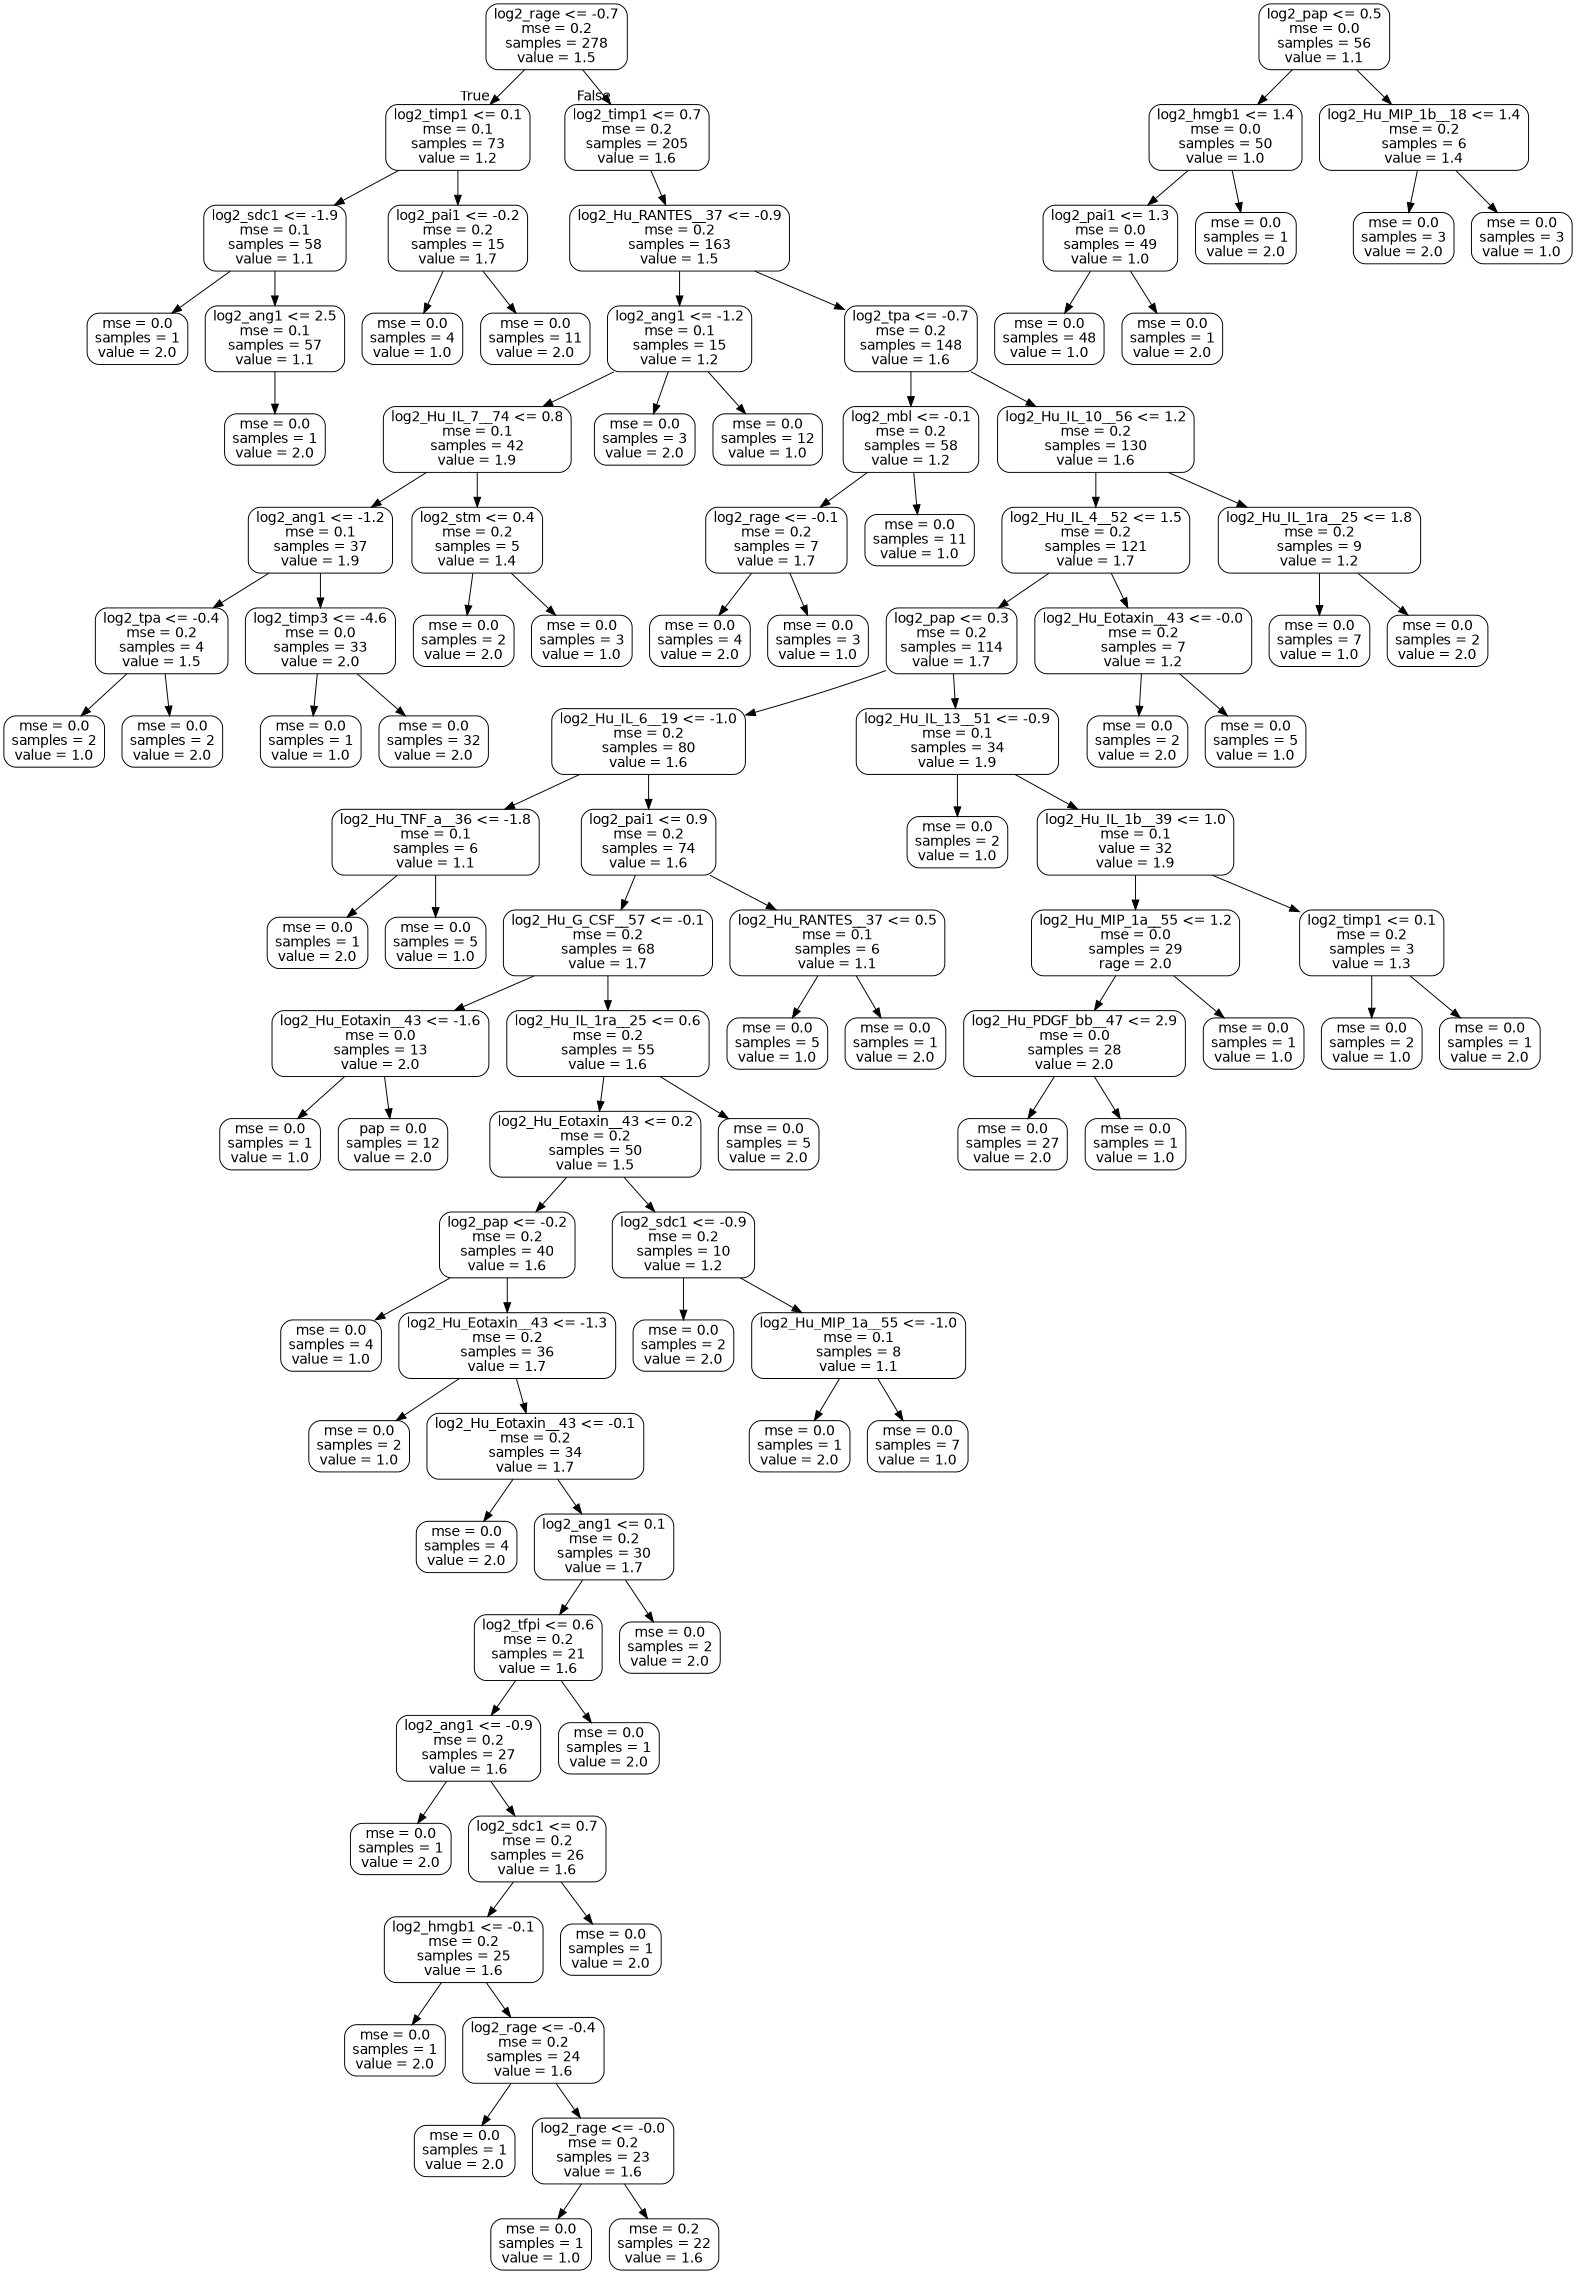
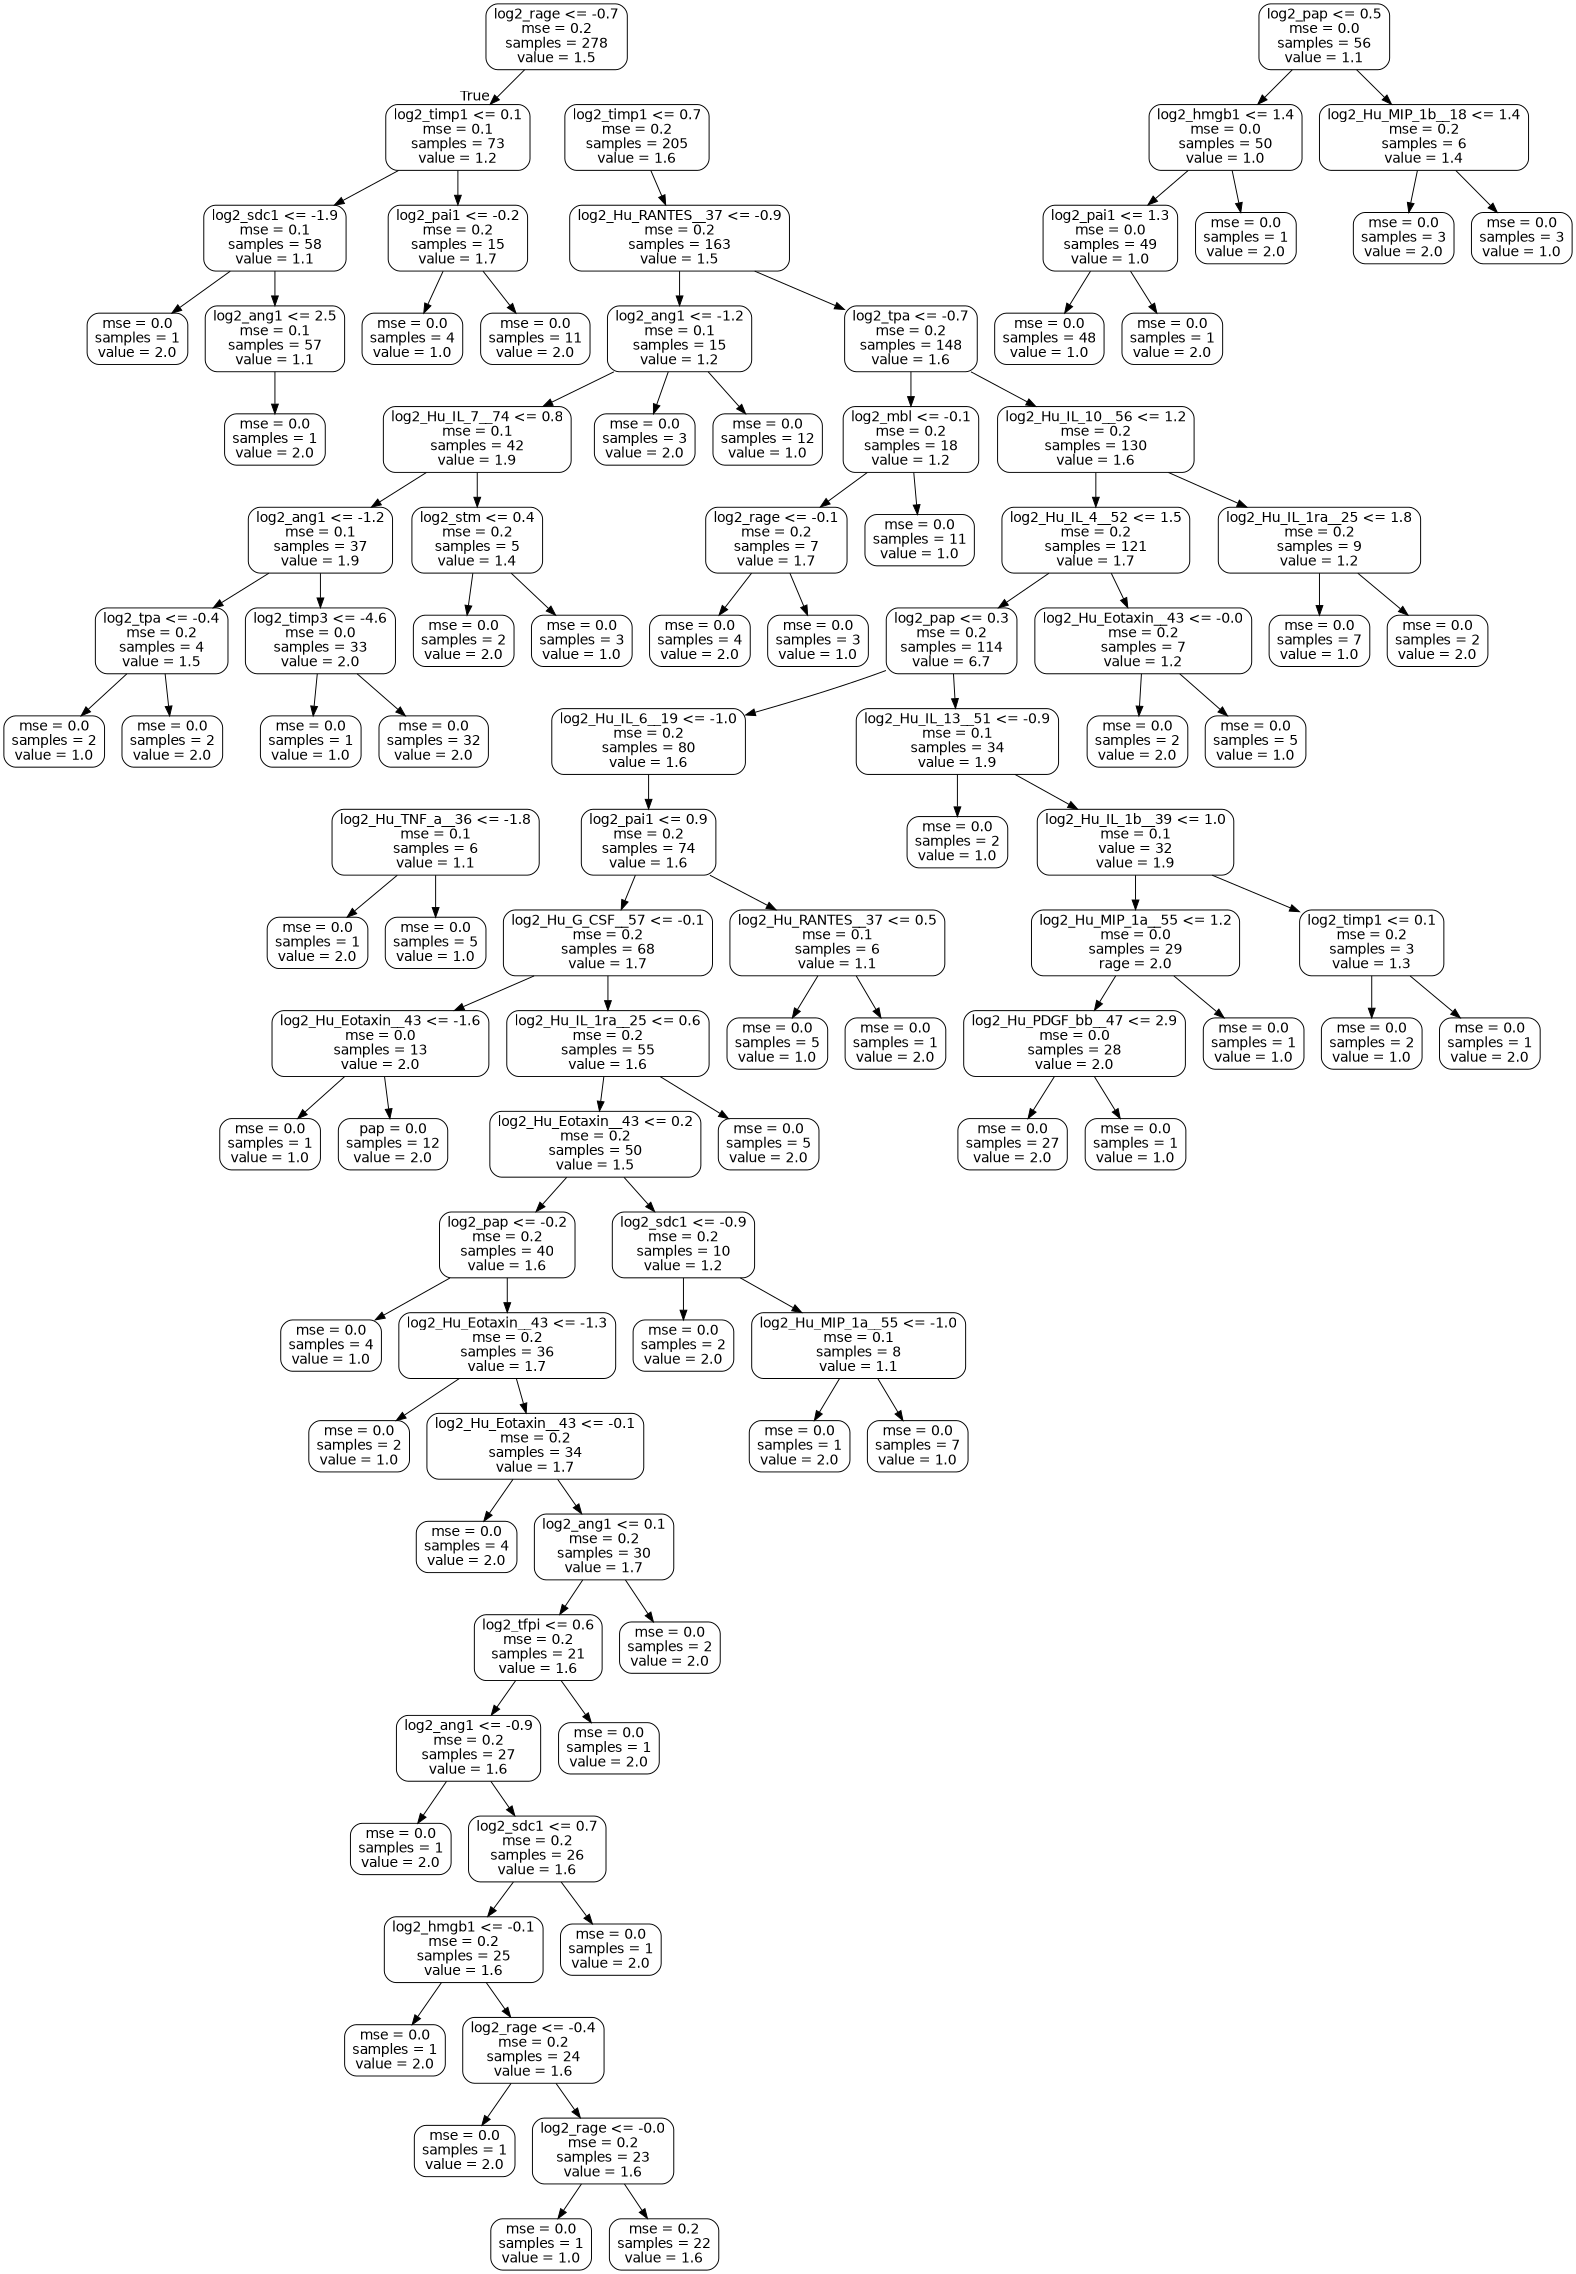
(594, 83) -> none
(911, 439) -> (911, 439)
(952, 641) -> (952, 641)
(547, 790) -> none
